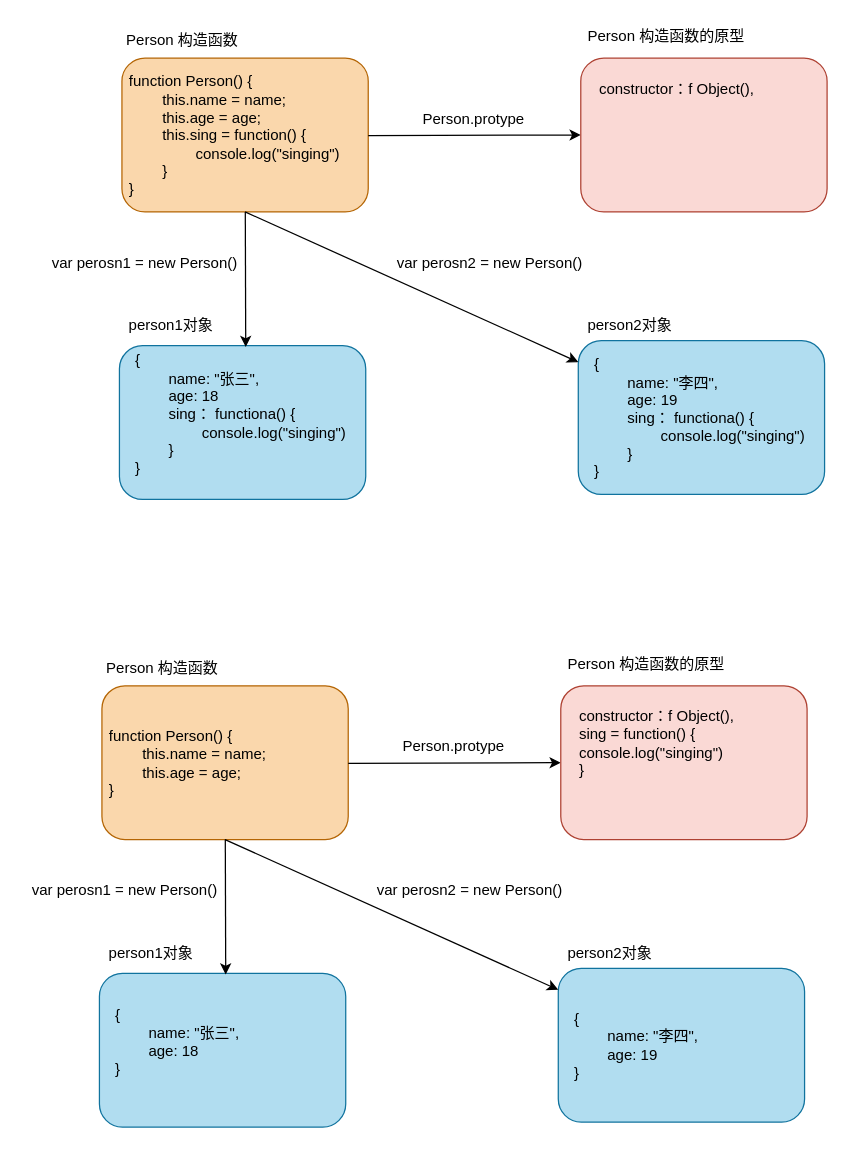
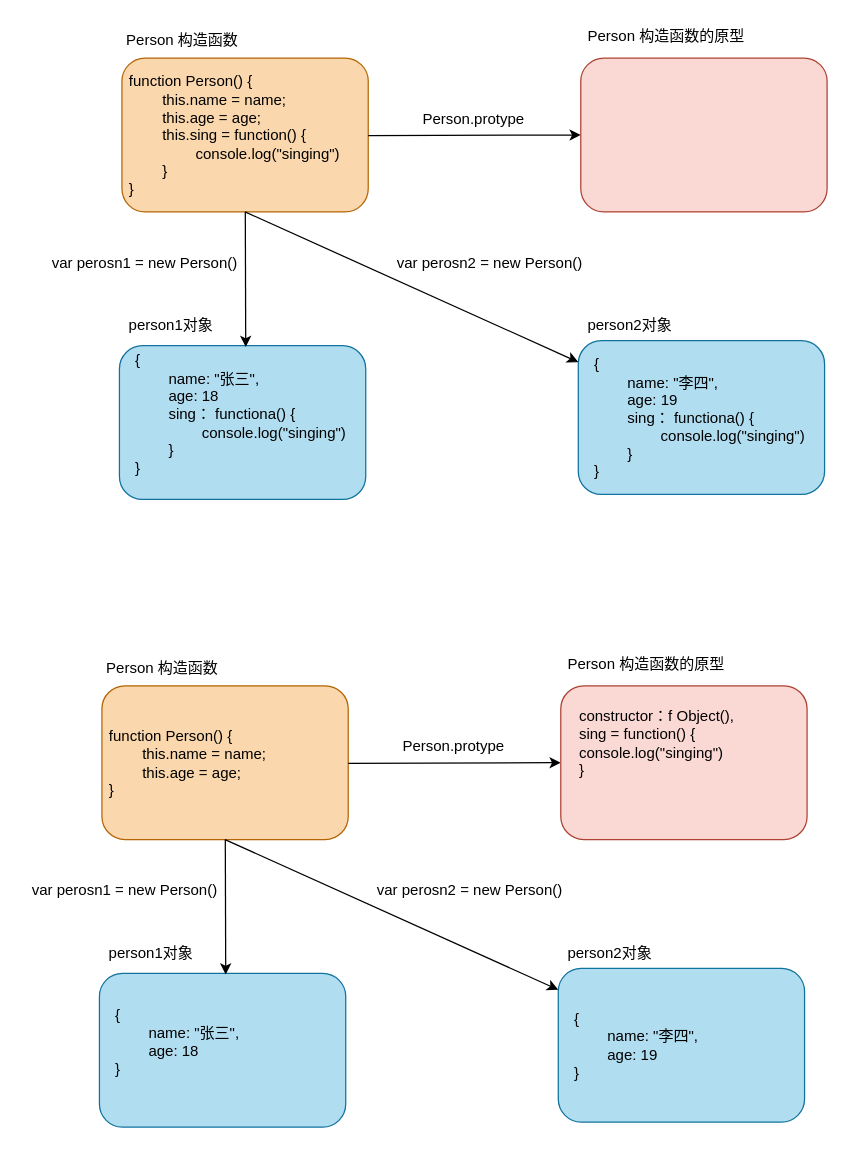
(687, 115) -> none
